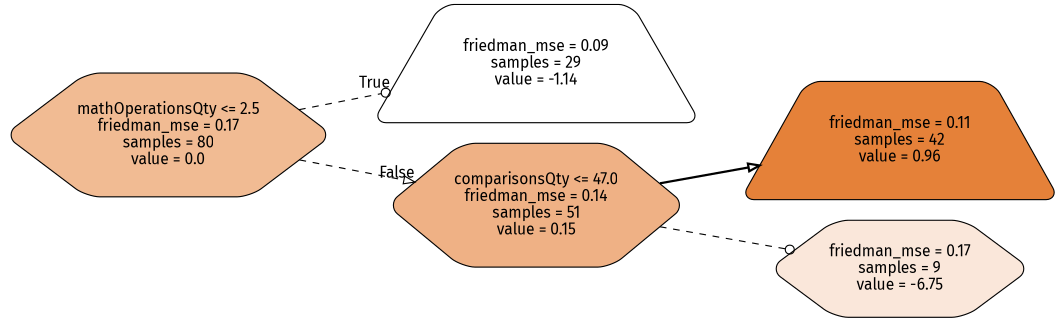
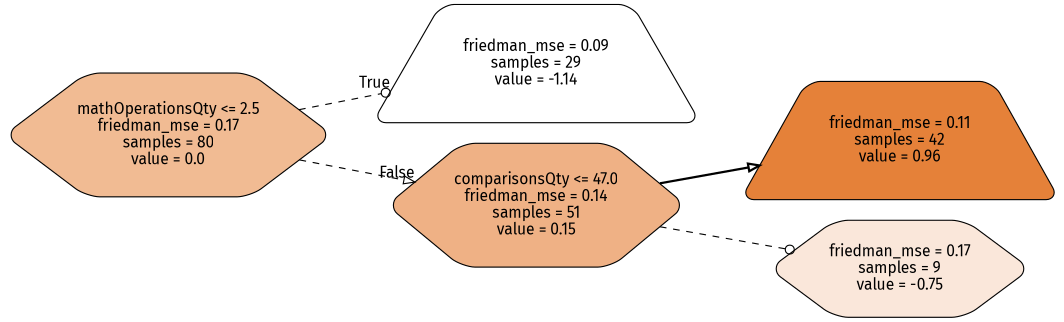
(900, 269) -> (900, 269)
